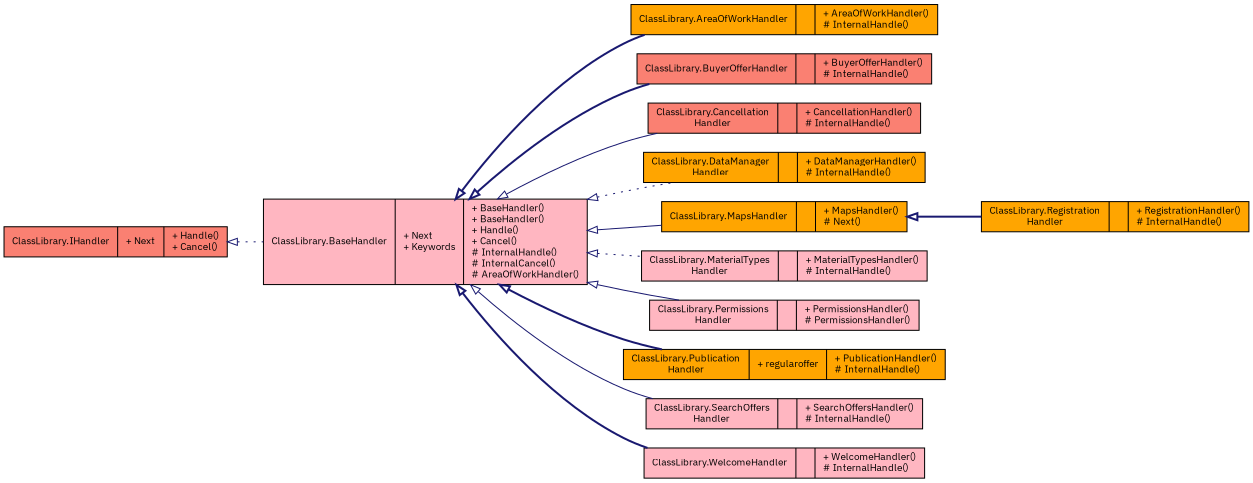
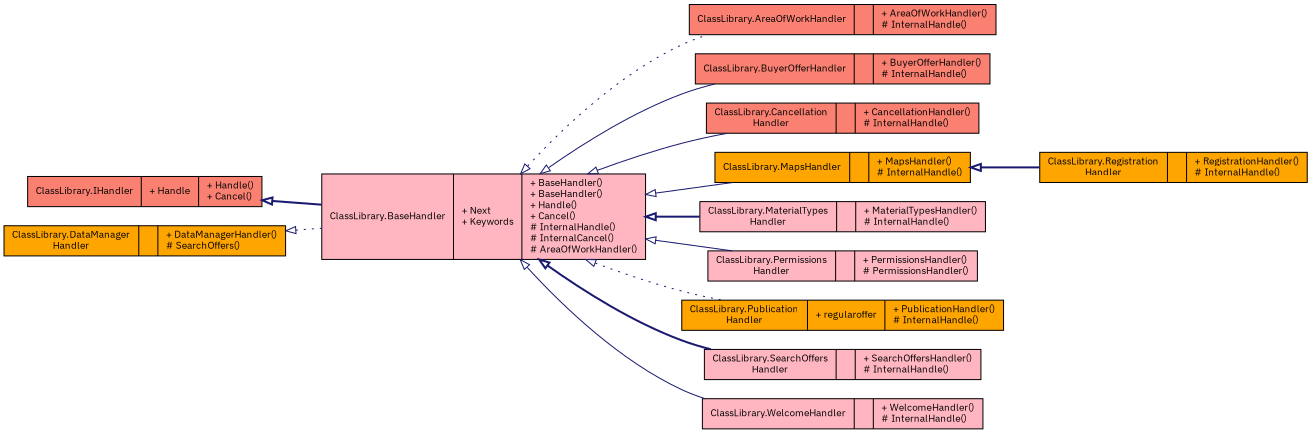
(784, 20) -> (843, 20)
(543, 101) -> (610, 90)
(558, 129) -> (628, 118)
(848, 172) -> (203, 246)
(635, 189) -> (309, 229)
(842, 222) -> (920, 172)
(141, 241) -> (170, 191)
(250, 242) -> (297, 203)
(619, 255) -> (678, 217)
(583, 325) -> (658, 284)
(560, 354) -> (626, 315)
(545, 383) -> (609, 343)
